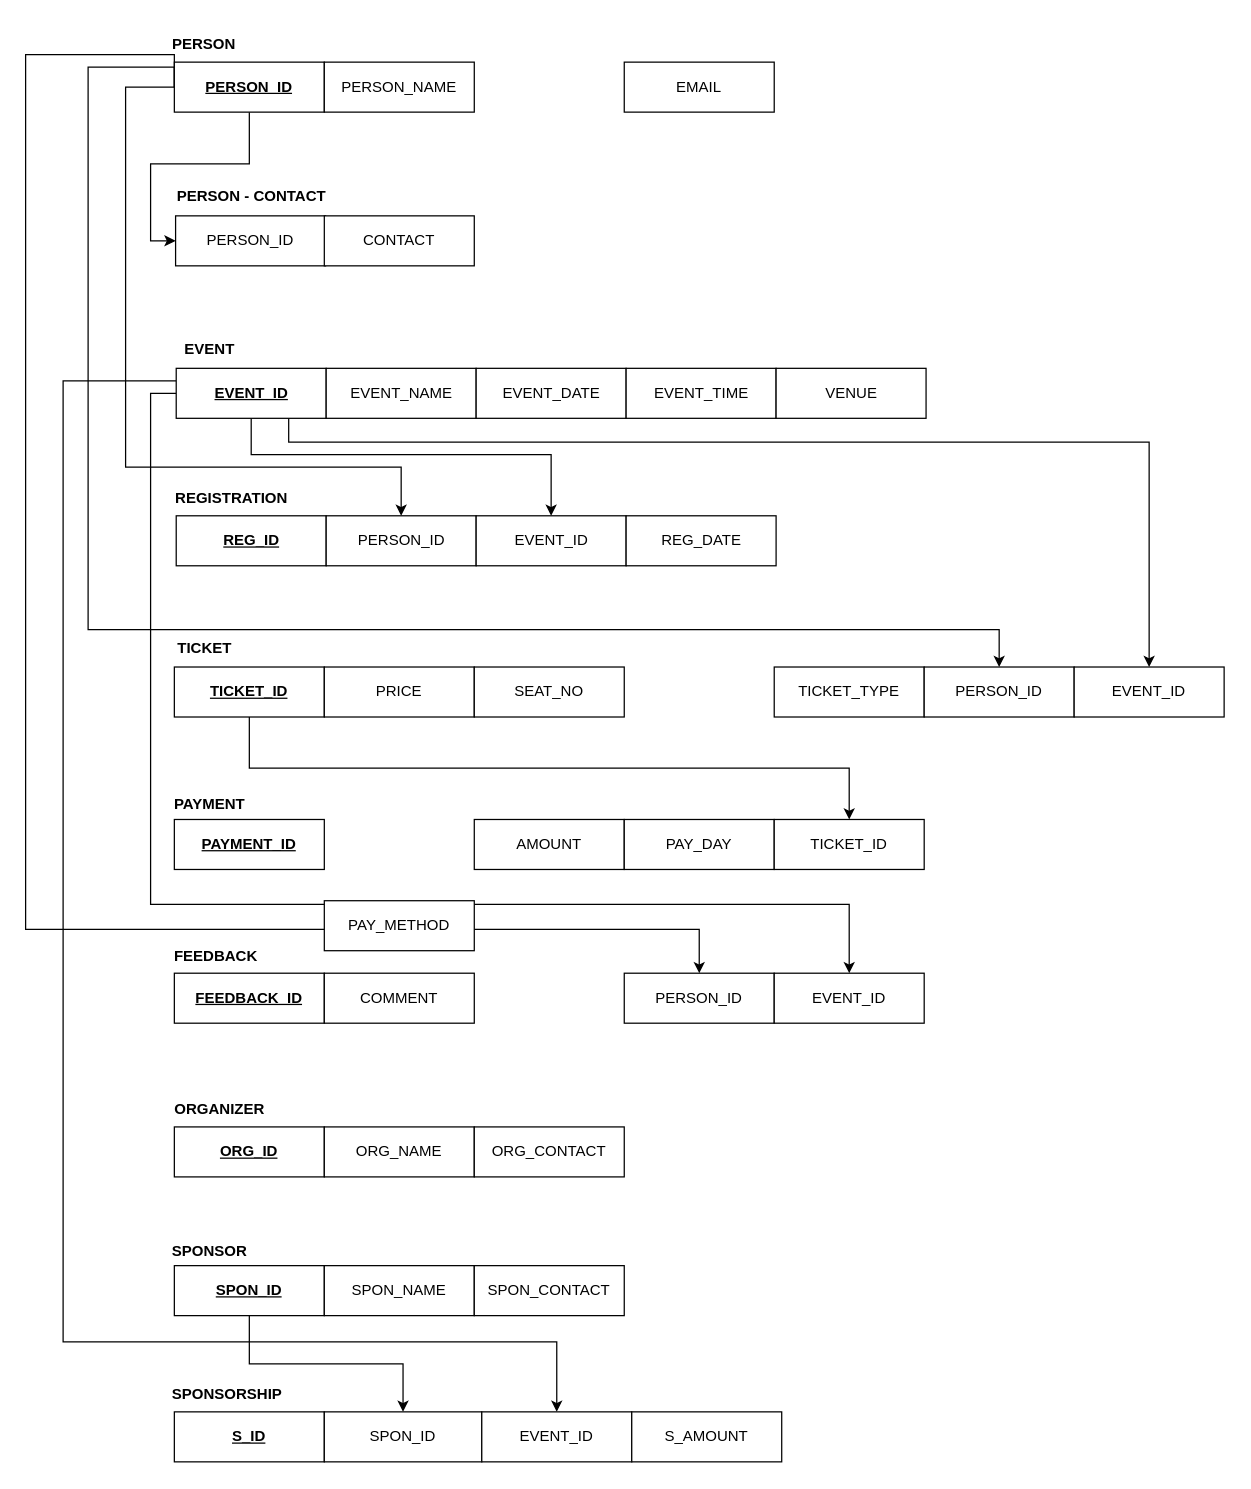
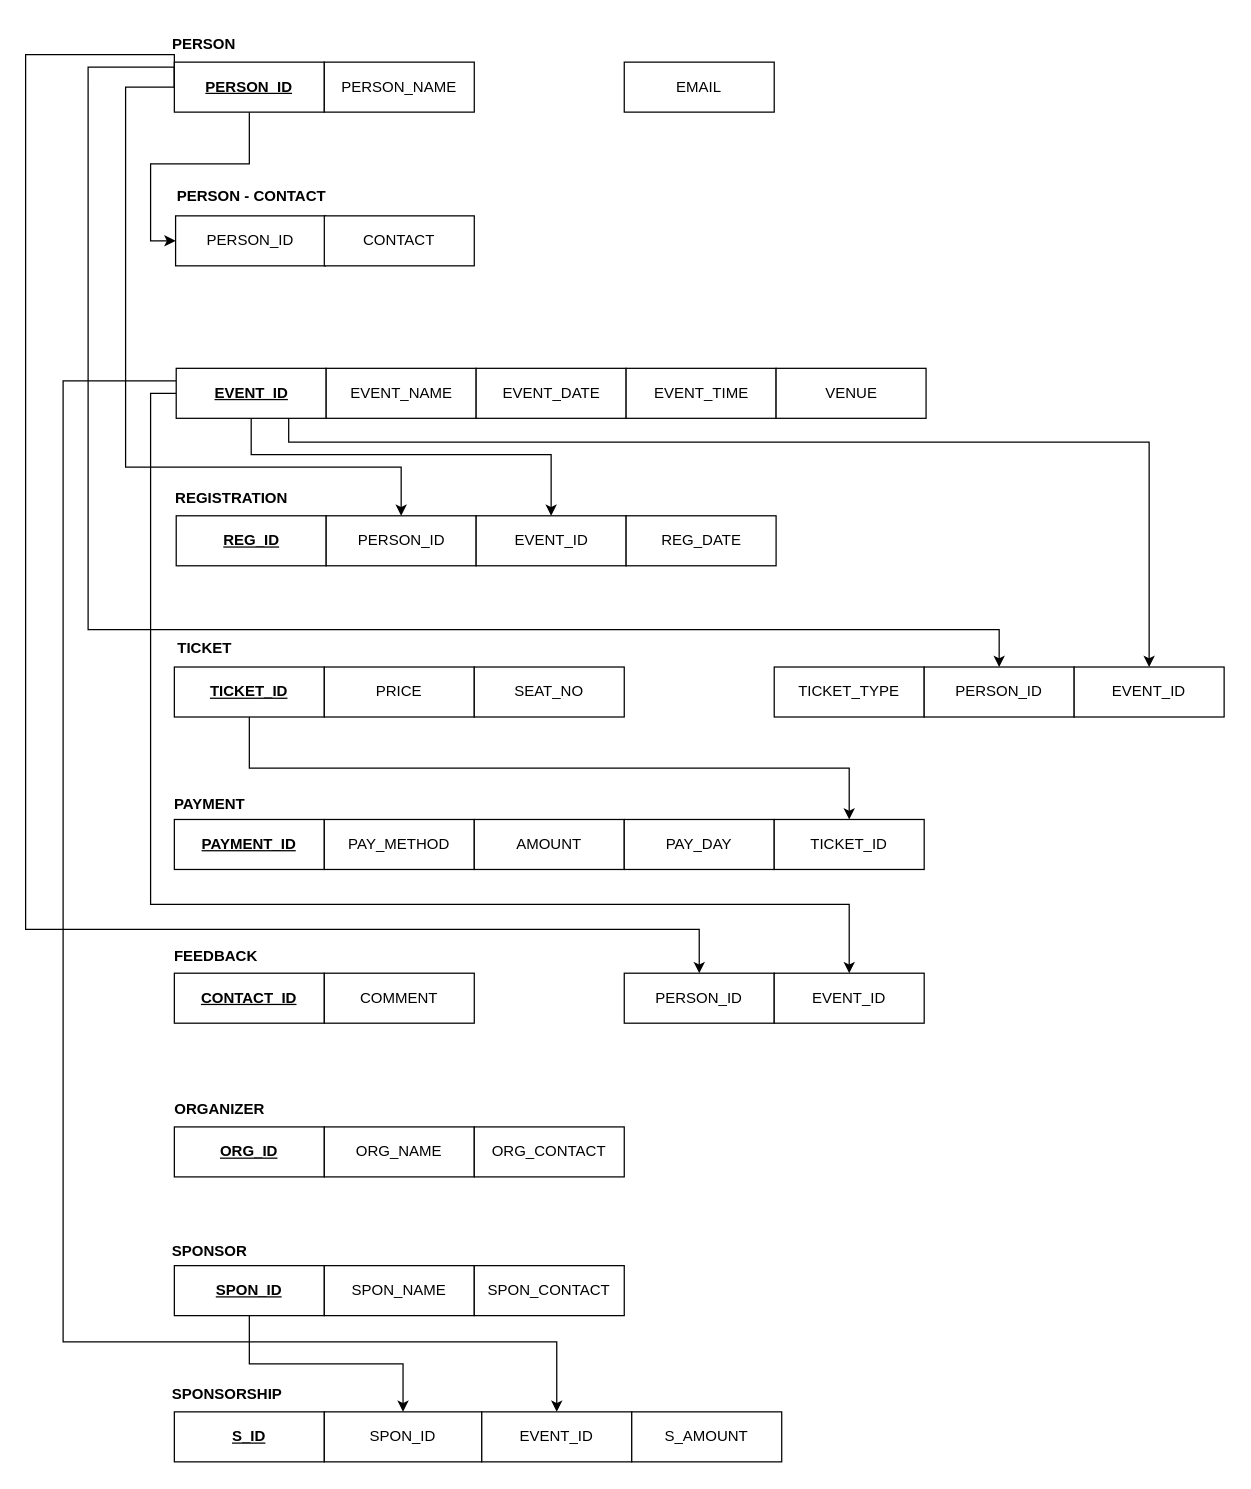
(210, 349) -> none
(399, 926) -> (399, 844)
(249, 998) -> (249, 998)
